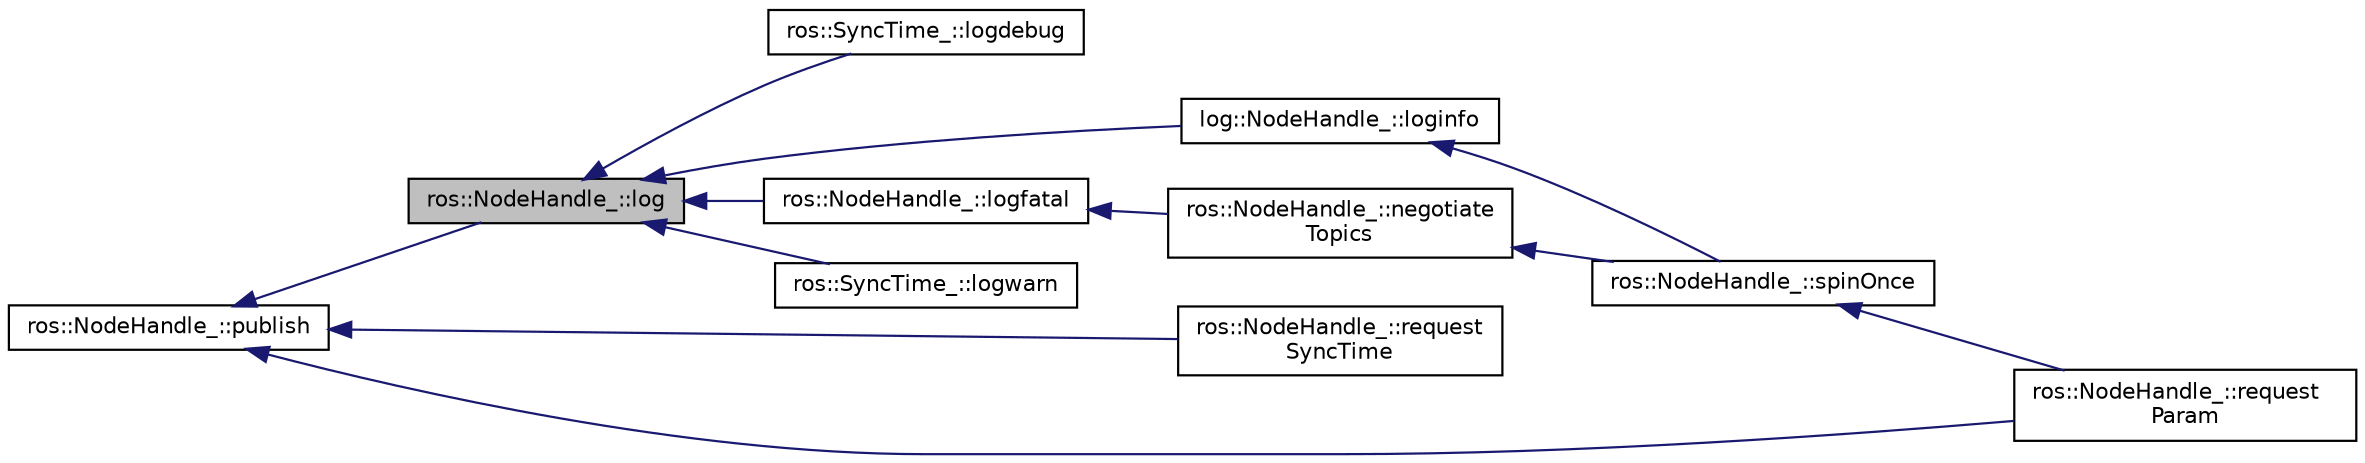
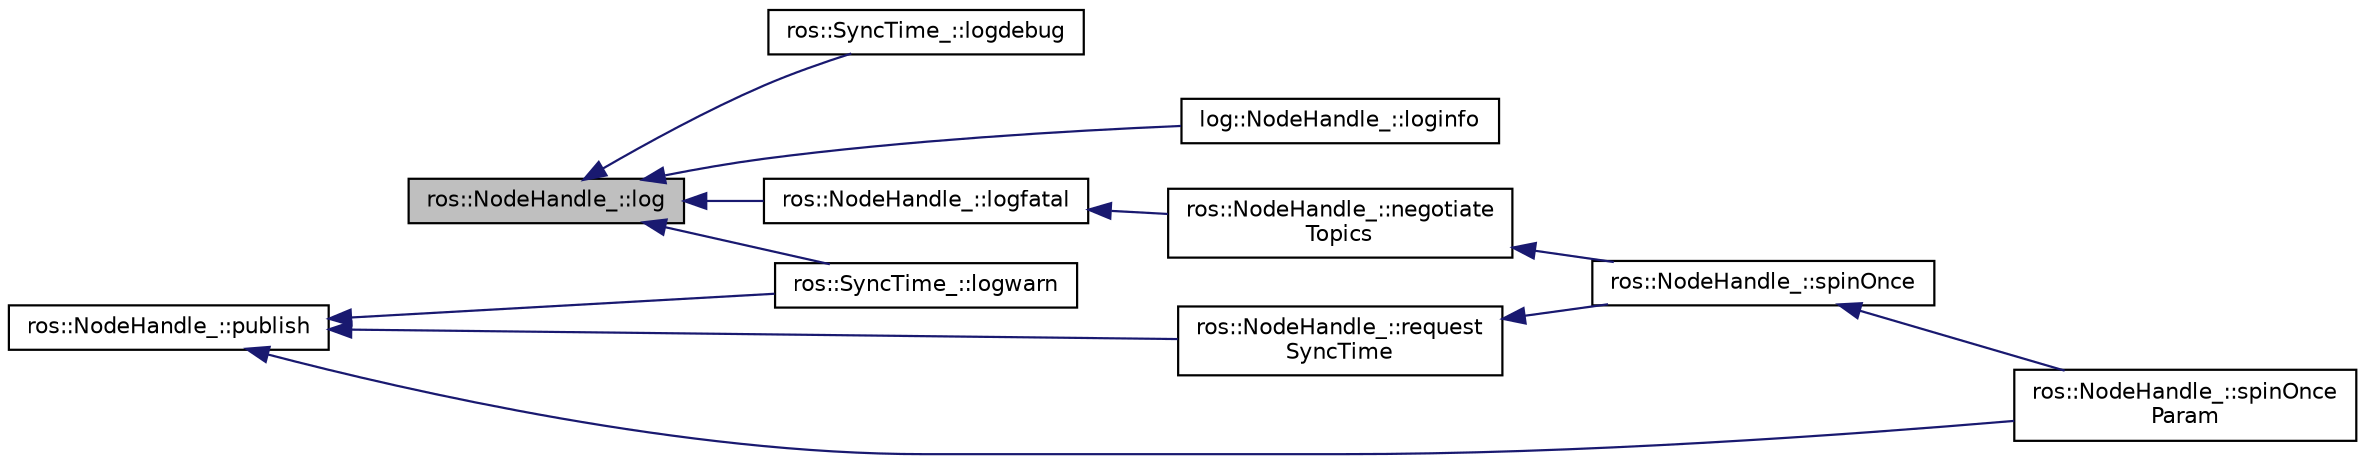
(1589, 199) -> (1566, 310)
(368, 261) -> (563, 306)
(2185, 405) -> (2185, 405)
